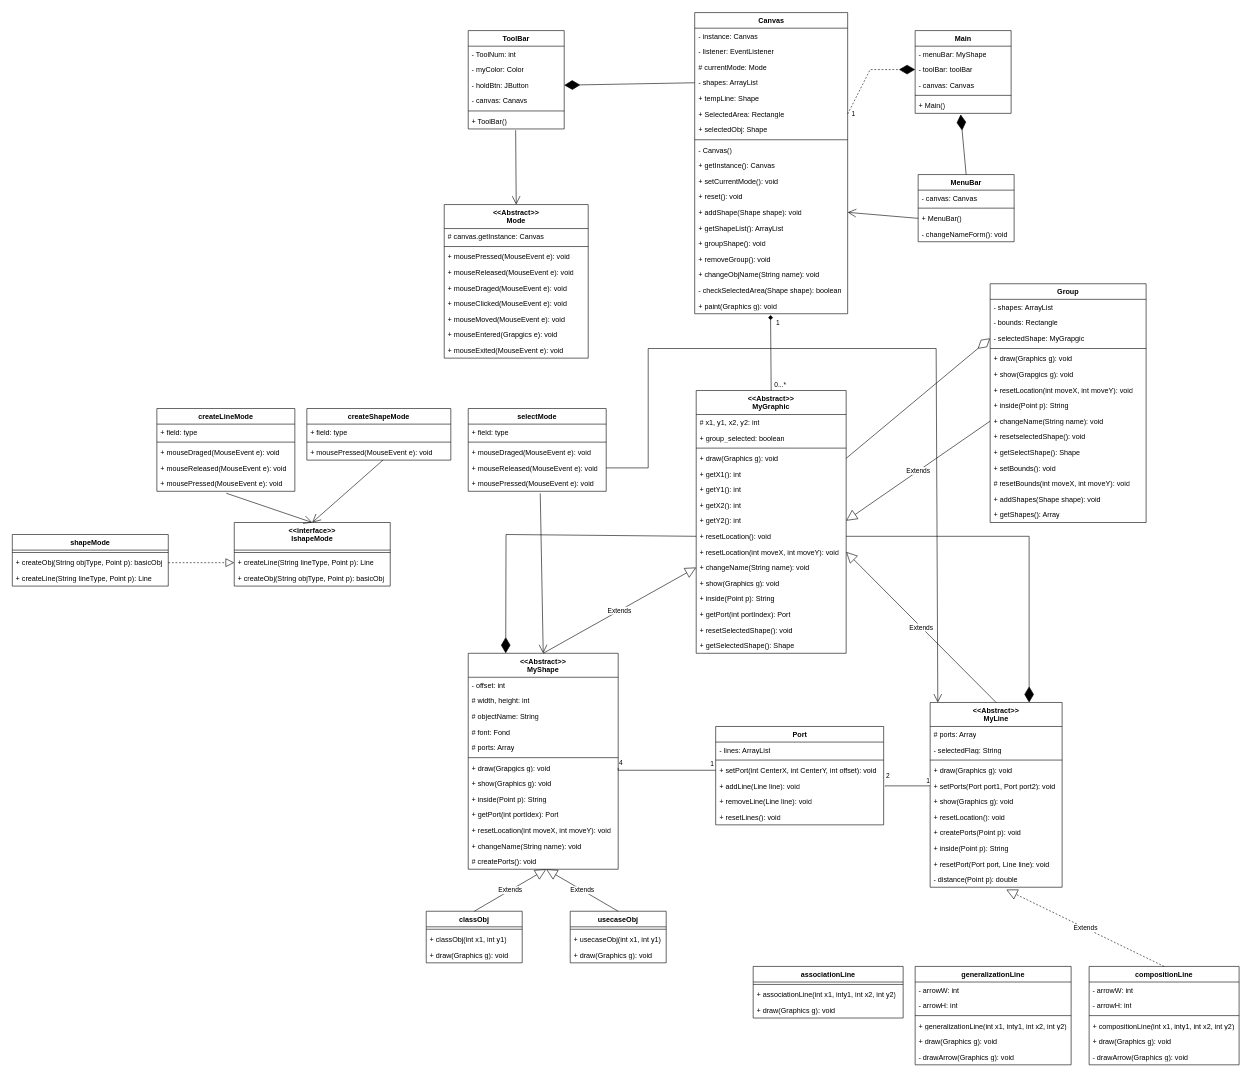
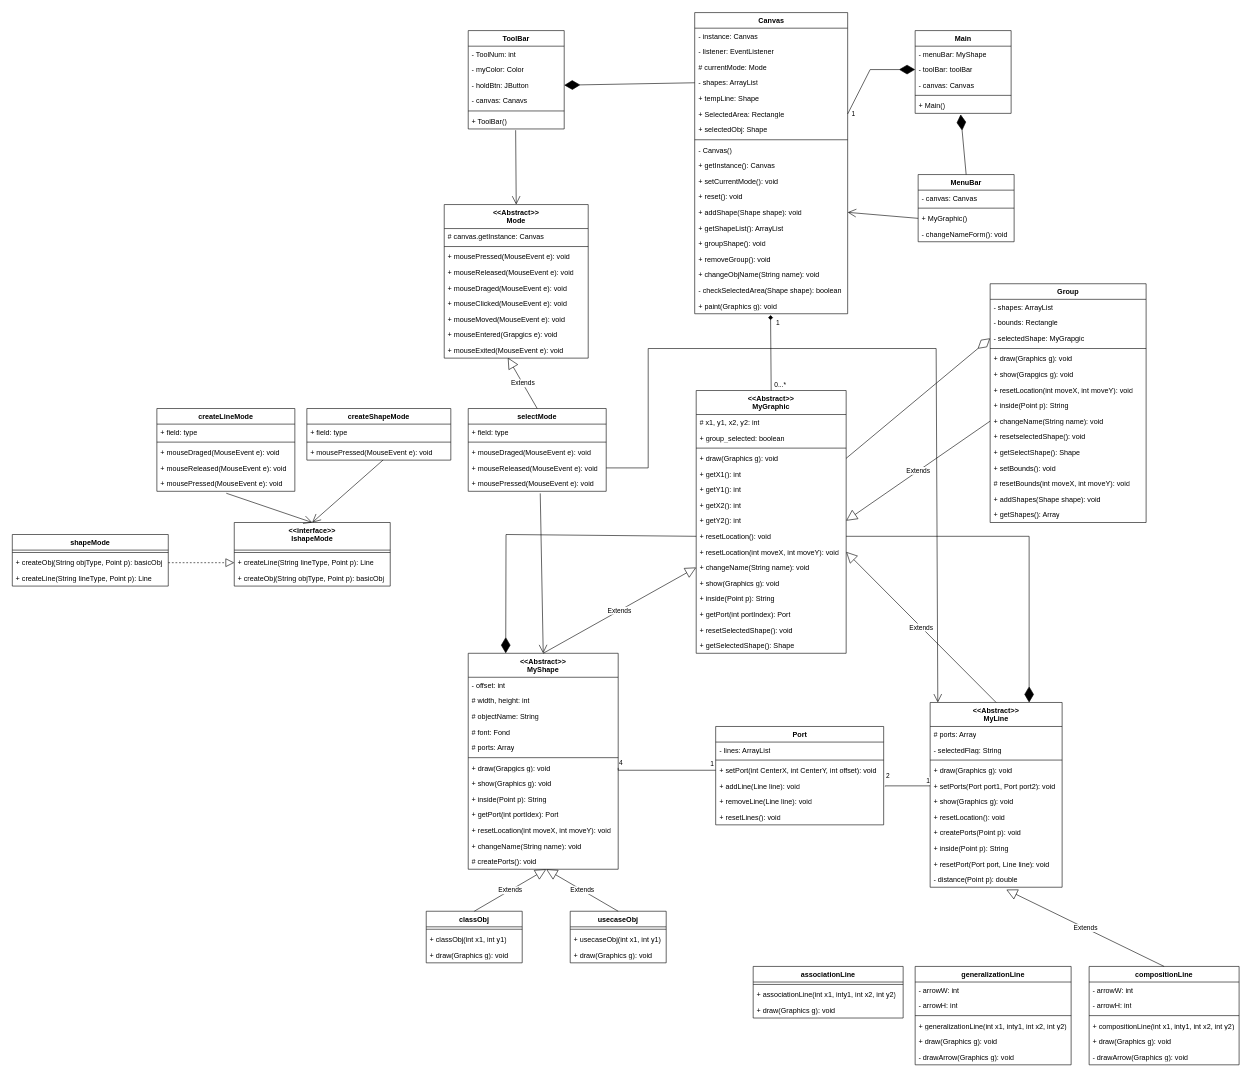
(866, 77) -> (866, 77)
(943, 219) -> (946, 219)
none -> (526, 388)
(1127, 948) -> (1127, 948)
